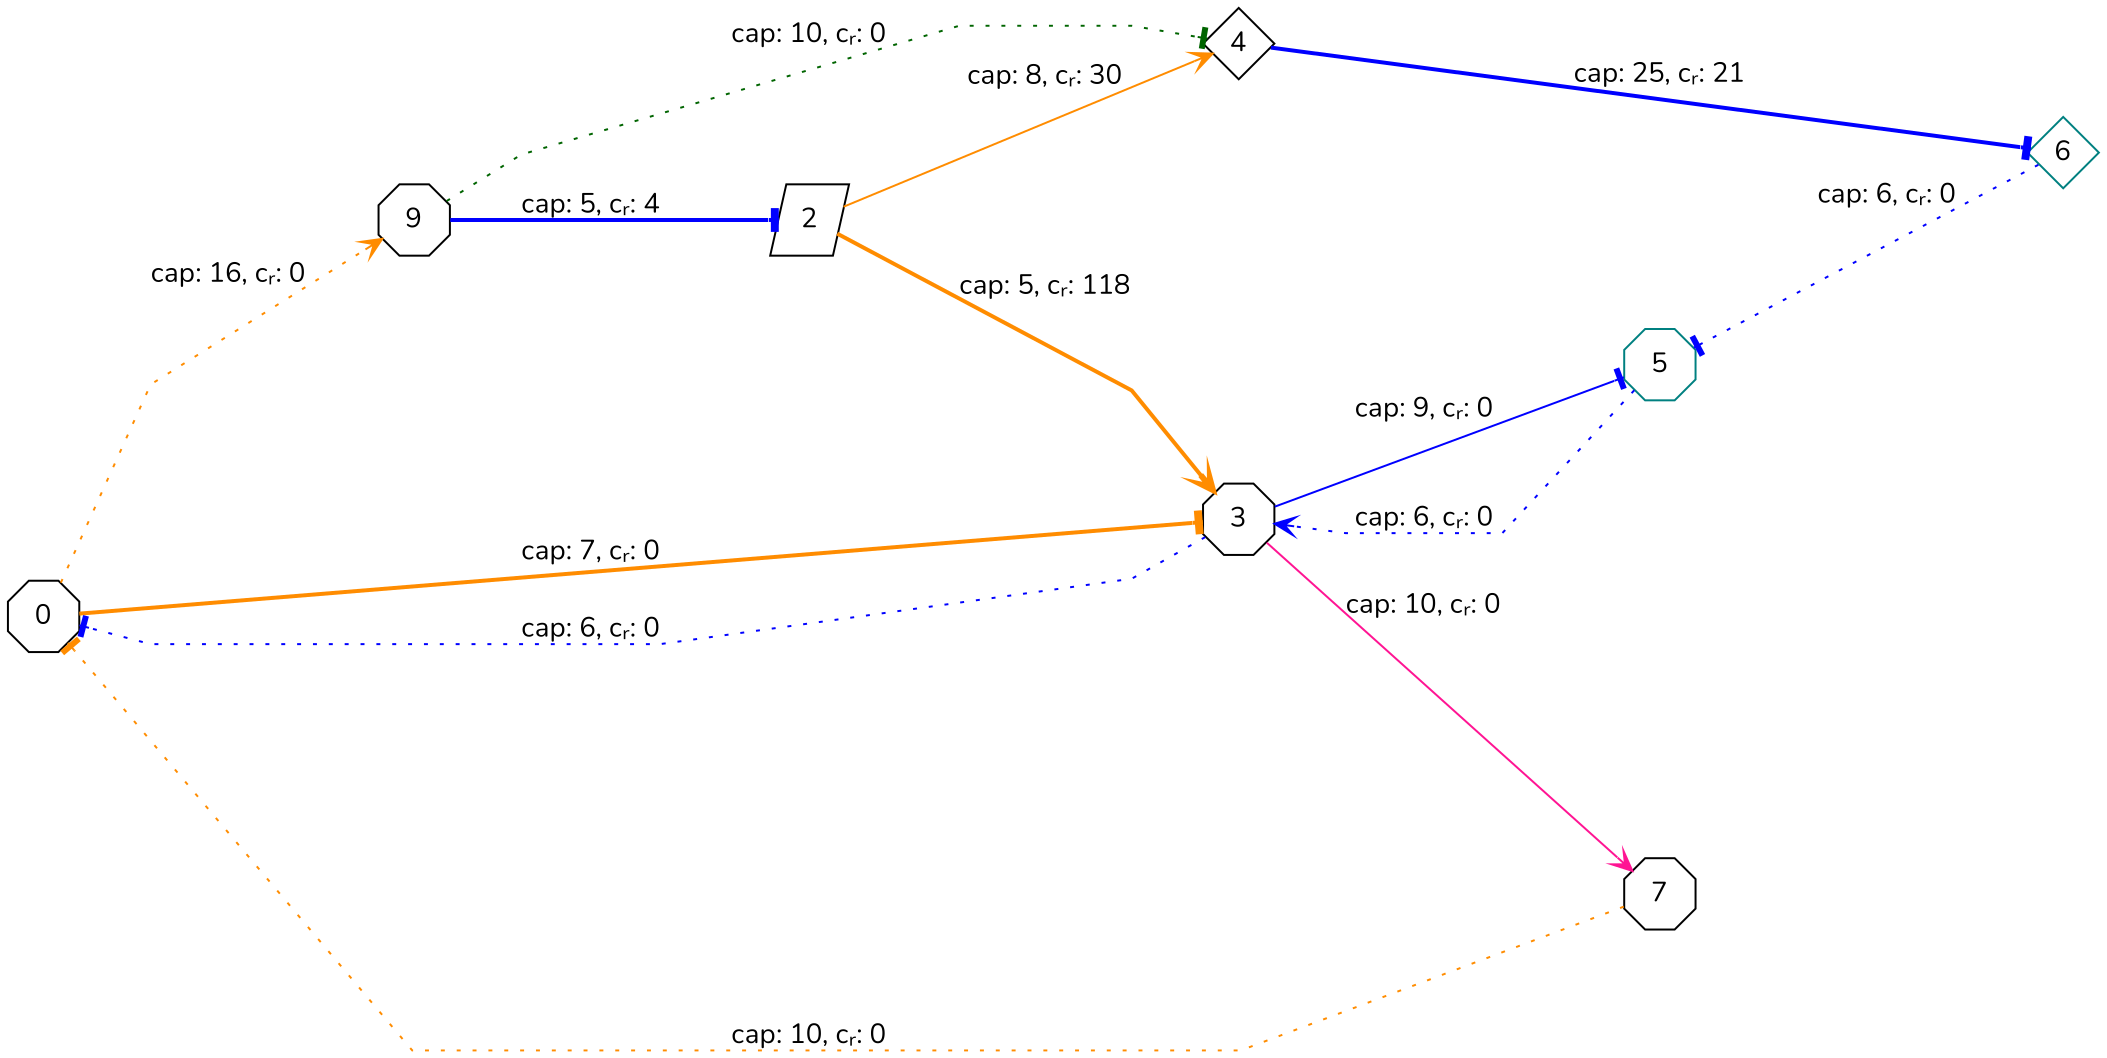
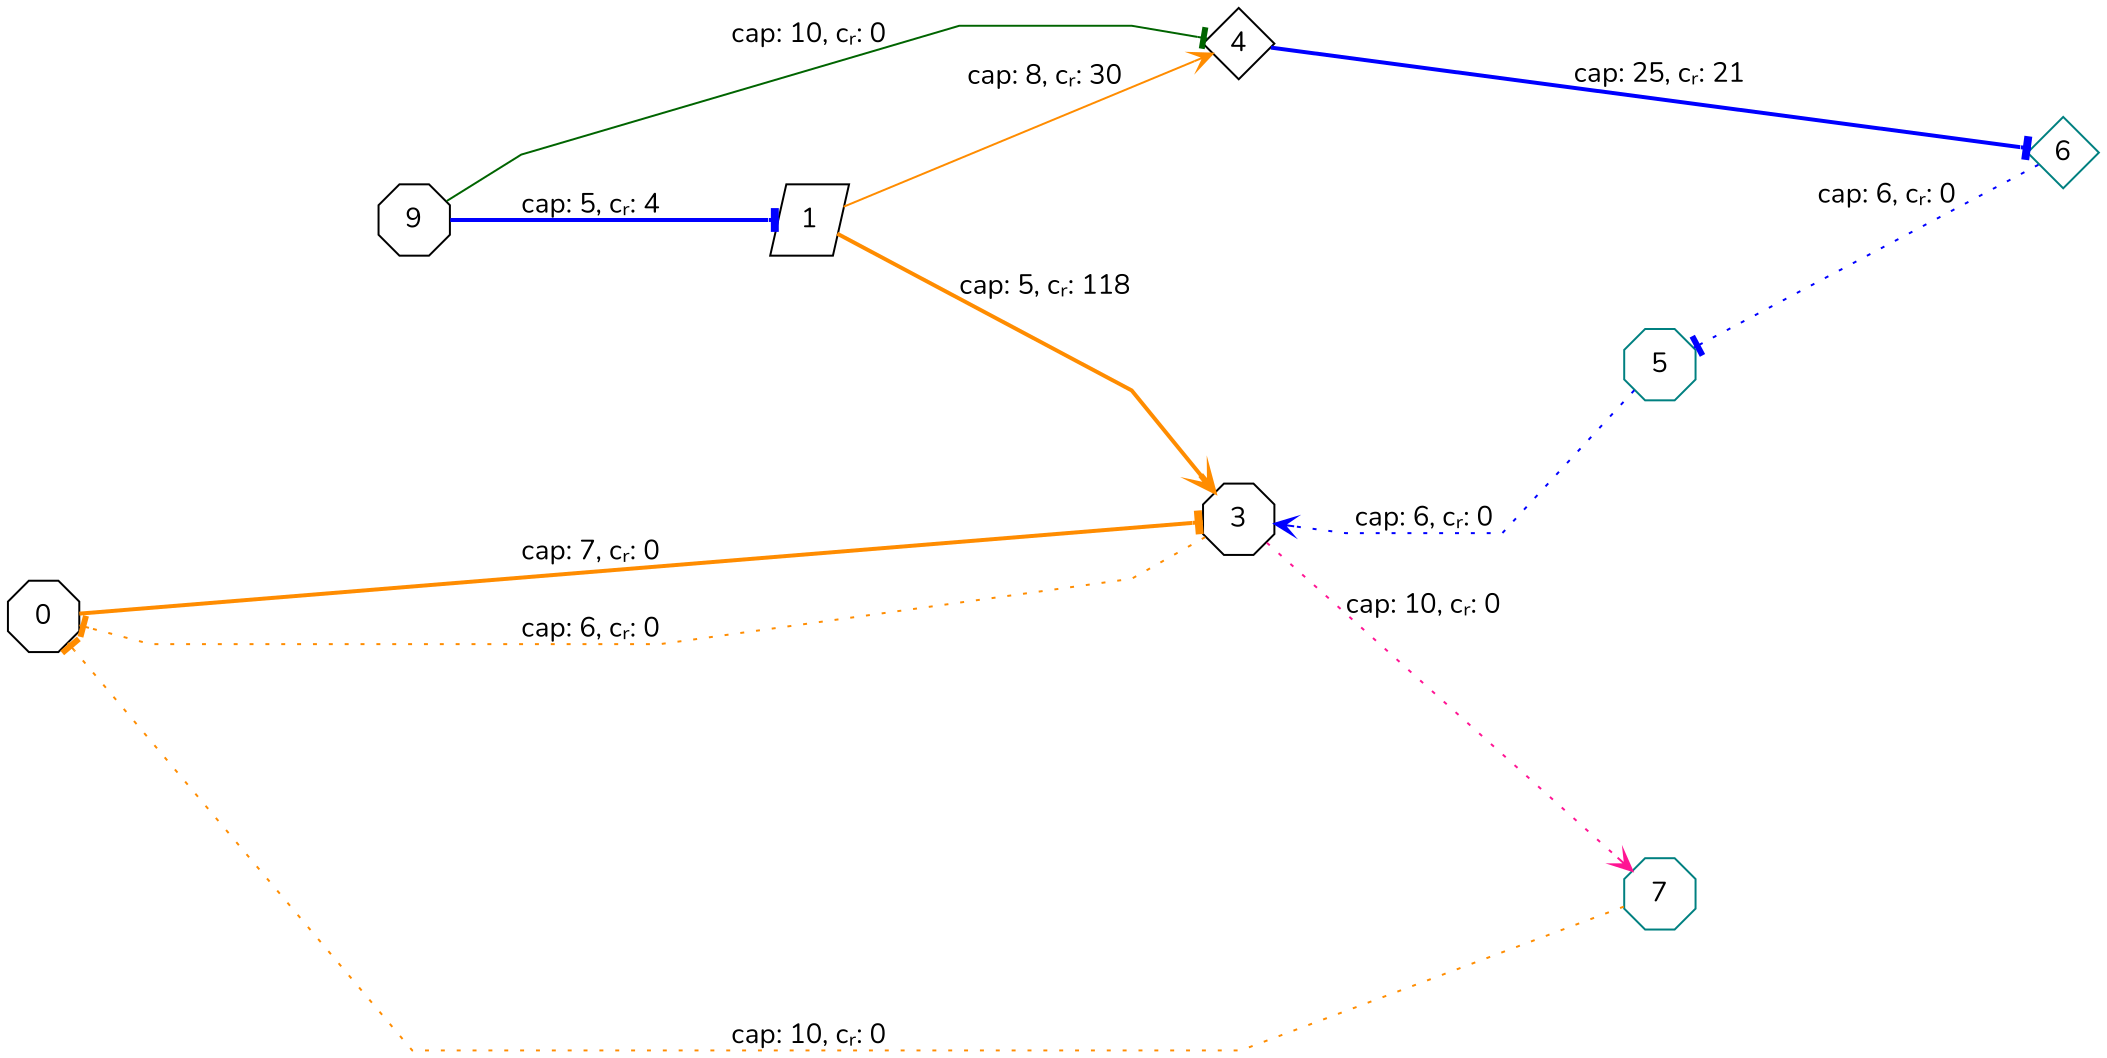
(813, 69) -> (813, 69)
(810, 220) -> (810, 220)
(165, 375) -> none
(1445, 444) -> none
(654, 644) -> (654, 644)
(1442, 700) -> (1442, 700)
(1660, 894) -> (1660, 894)
